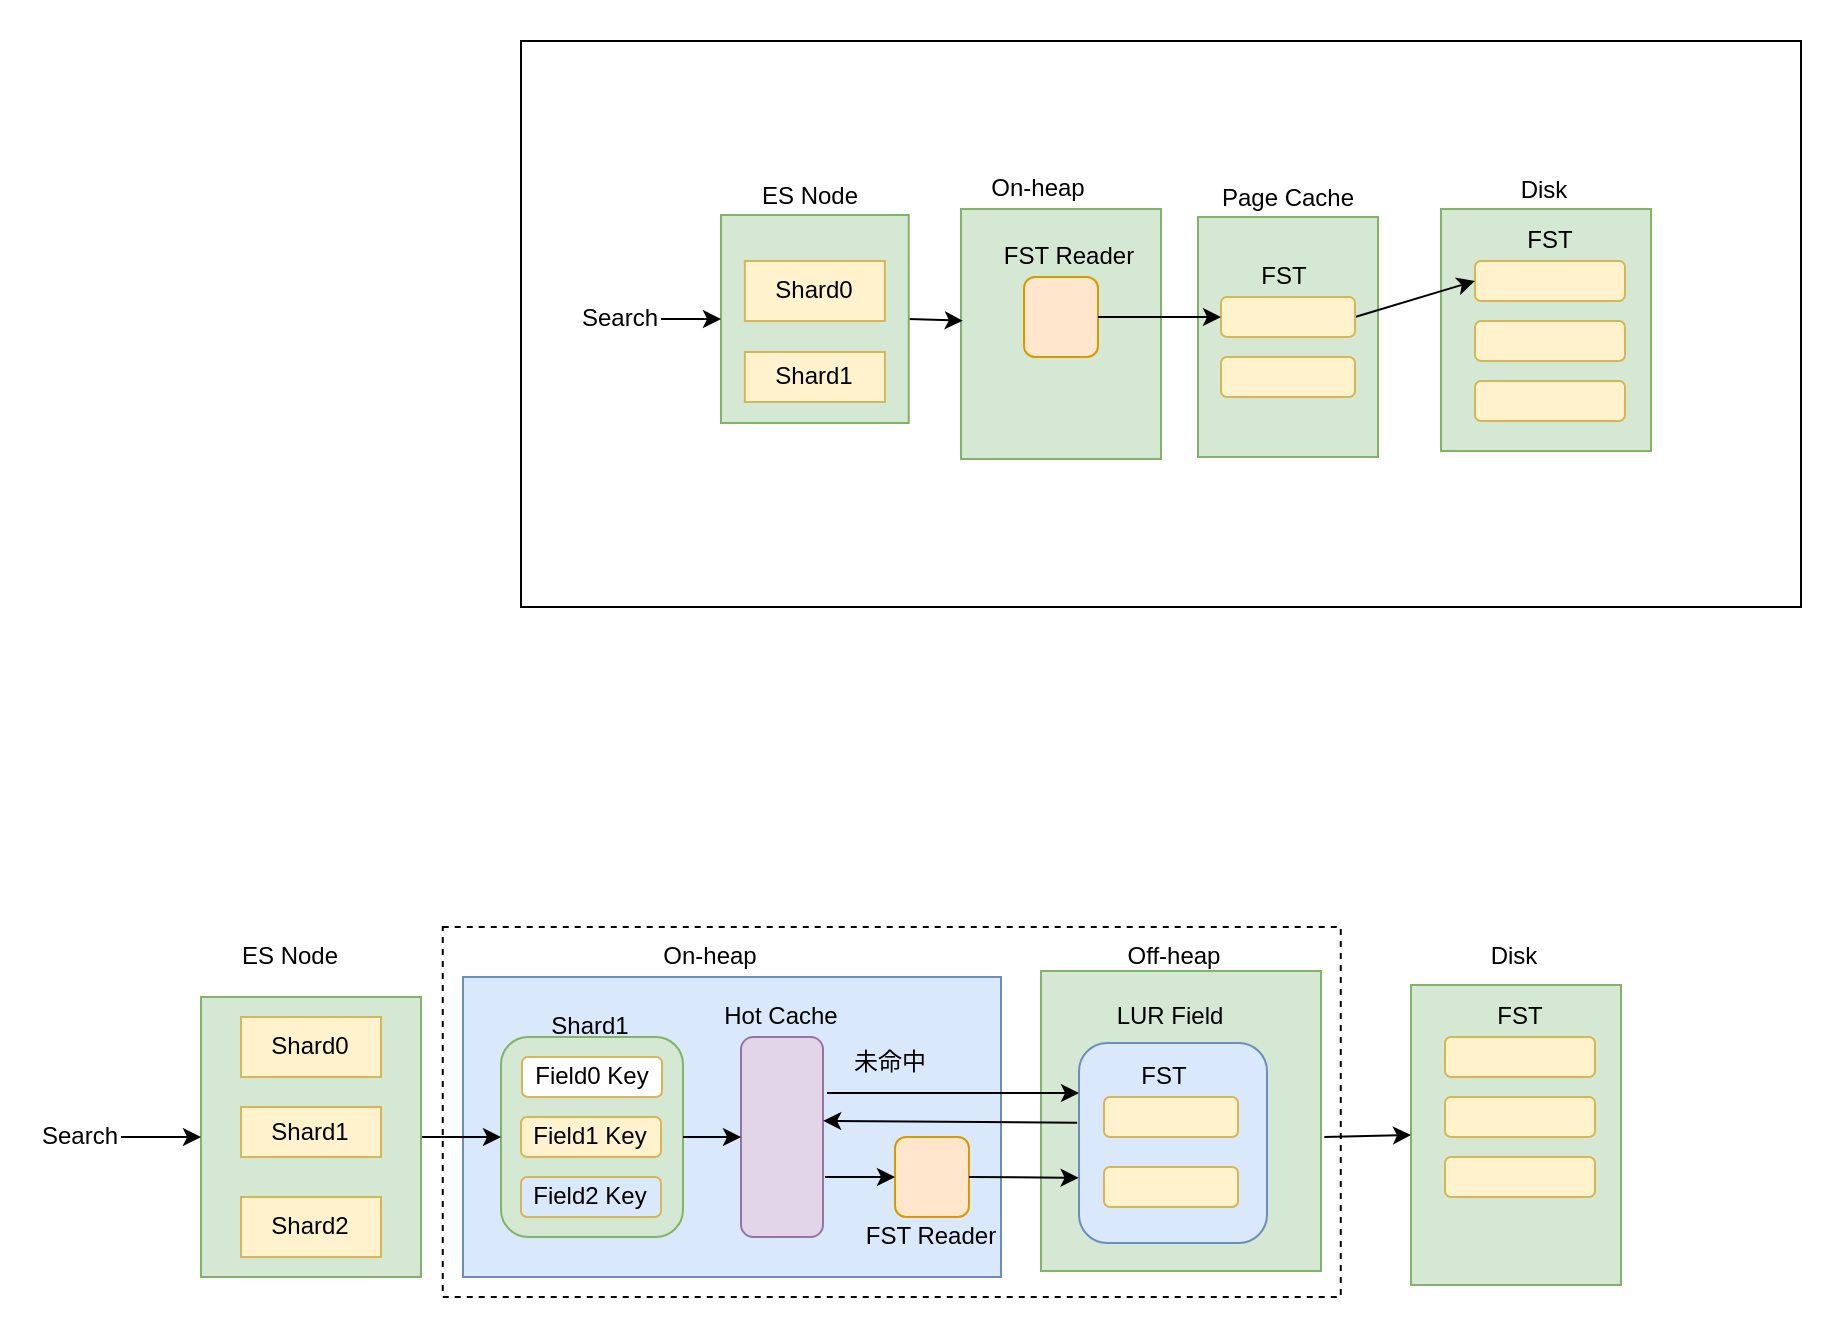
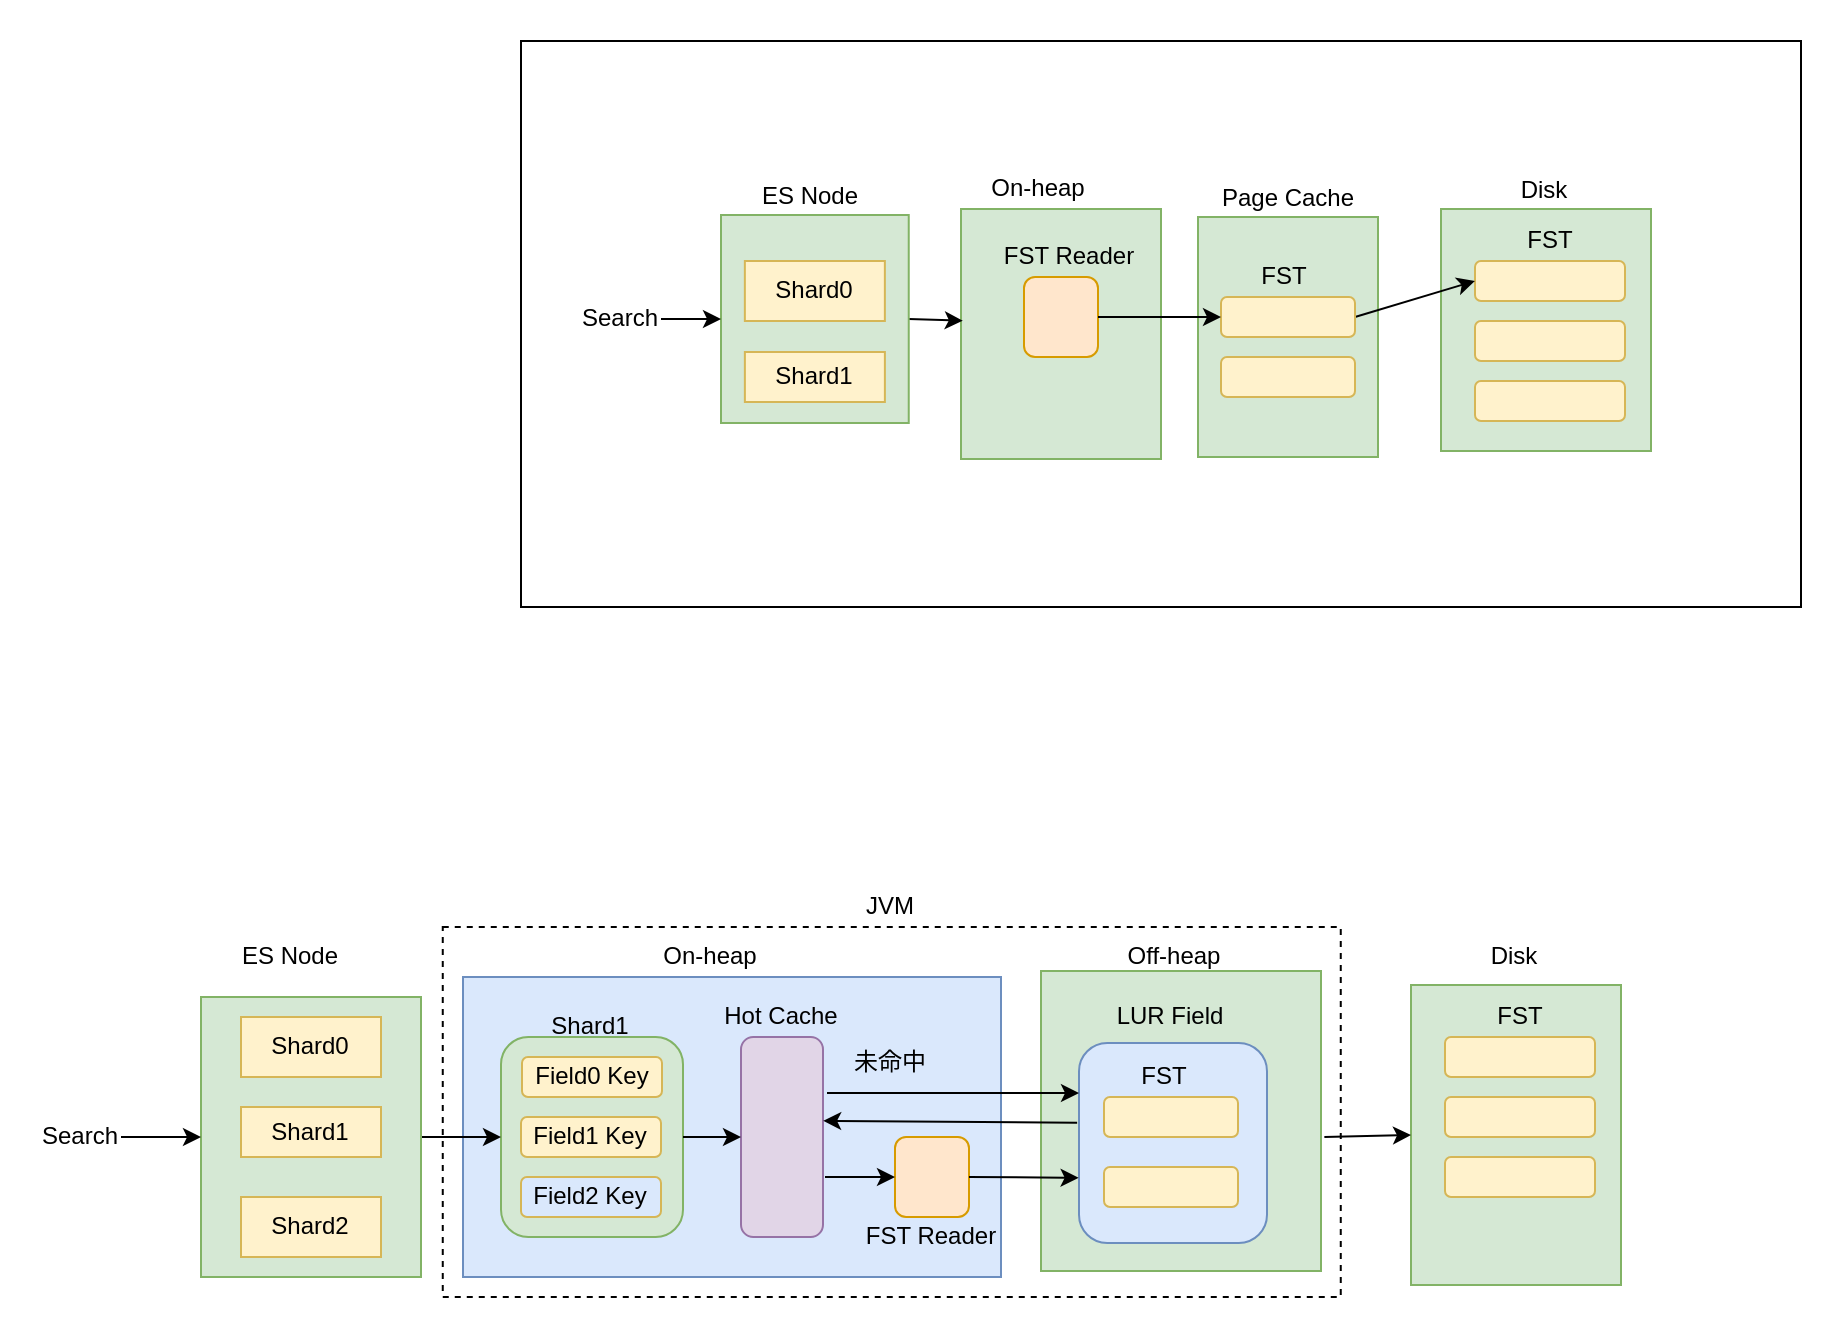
none -> (891, 907)
(592, 1077) -> (592, 1077)
